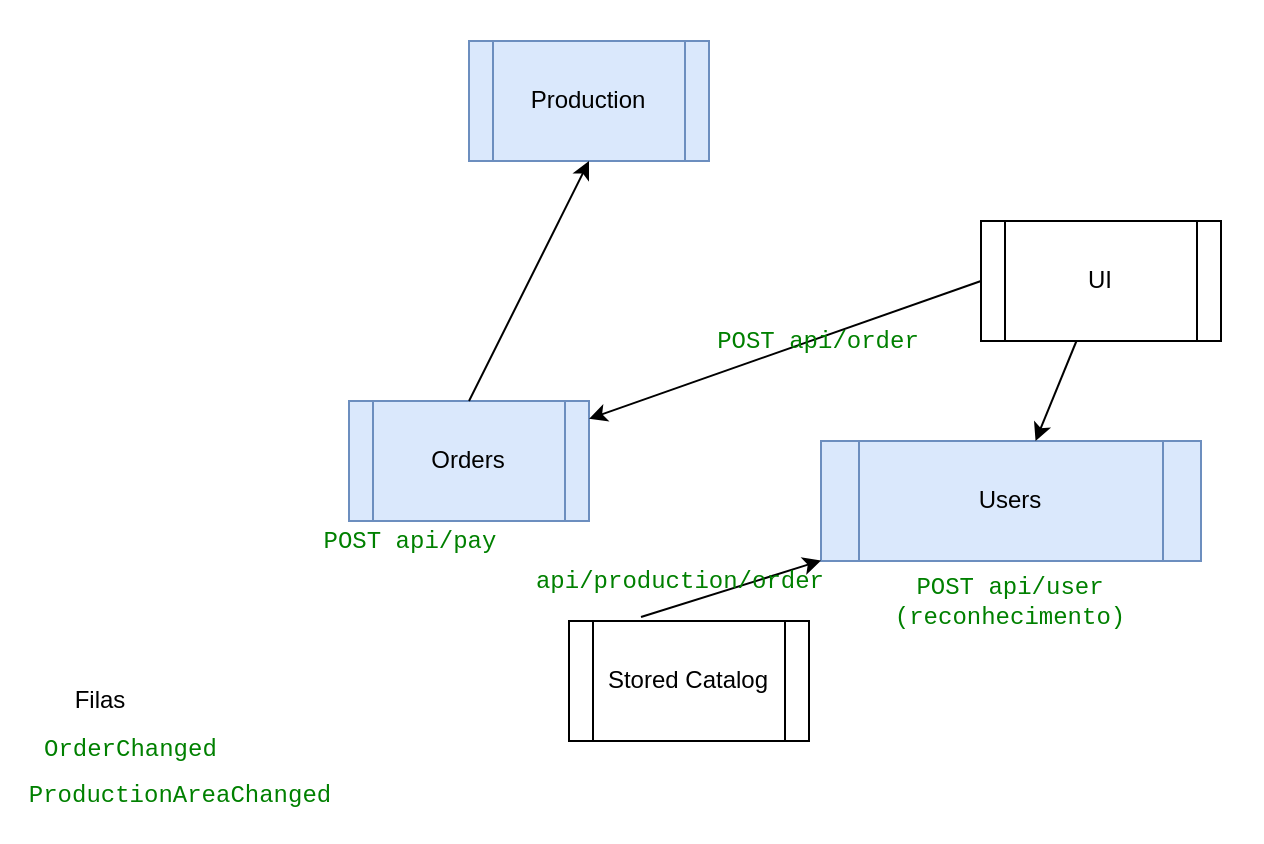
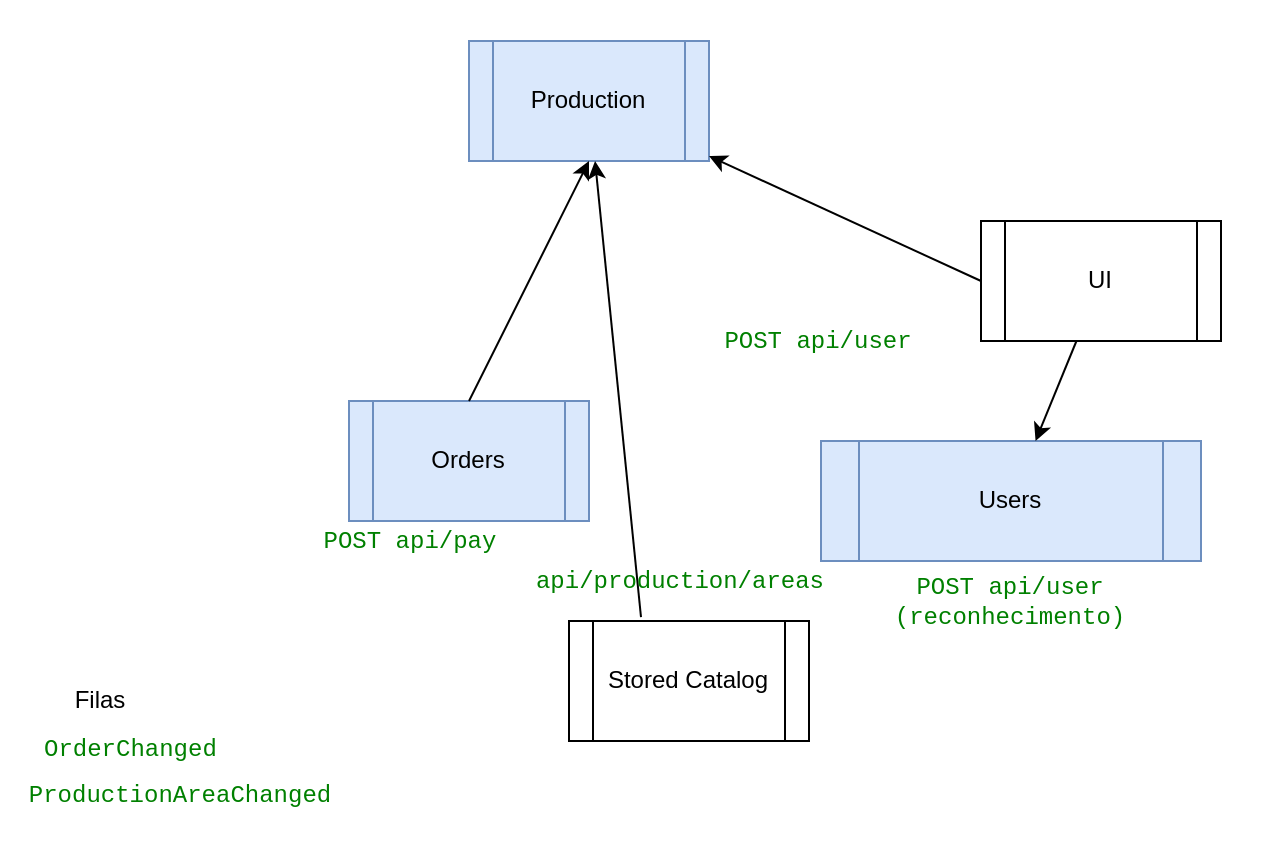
(819, 341) -> (819, 341)
(791, 348) -> (851, 221)
(681, 581) -> (681, 581)
(724, 591) -> (619, 396)
